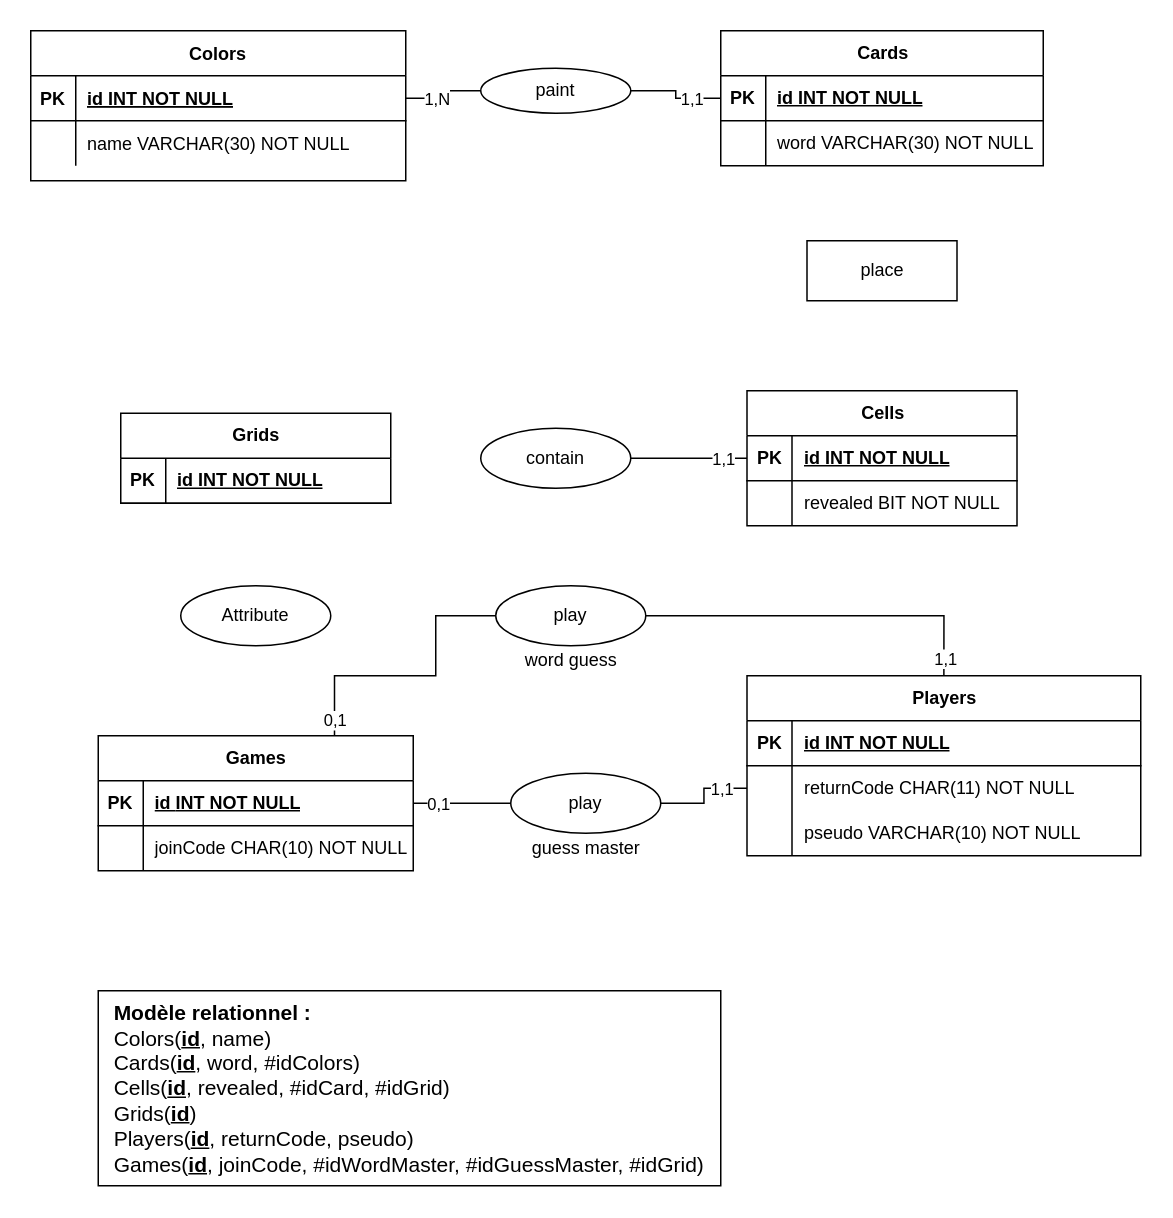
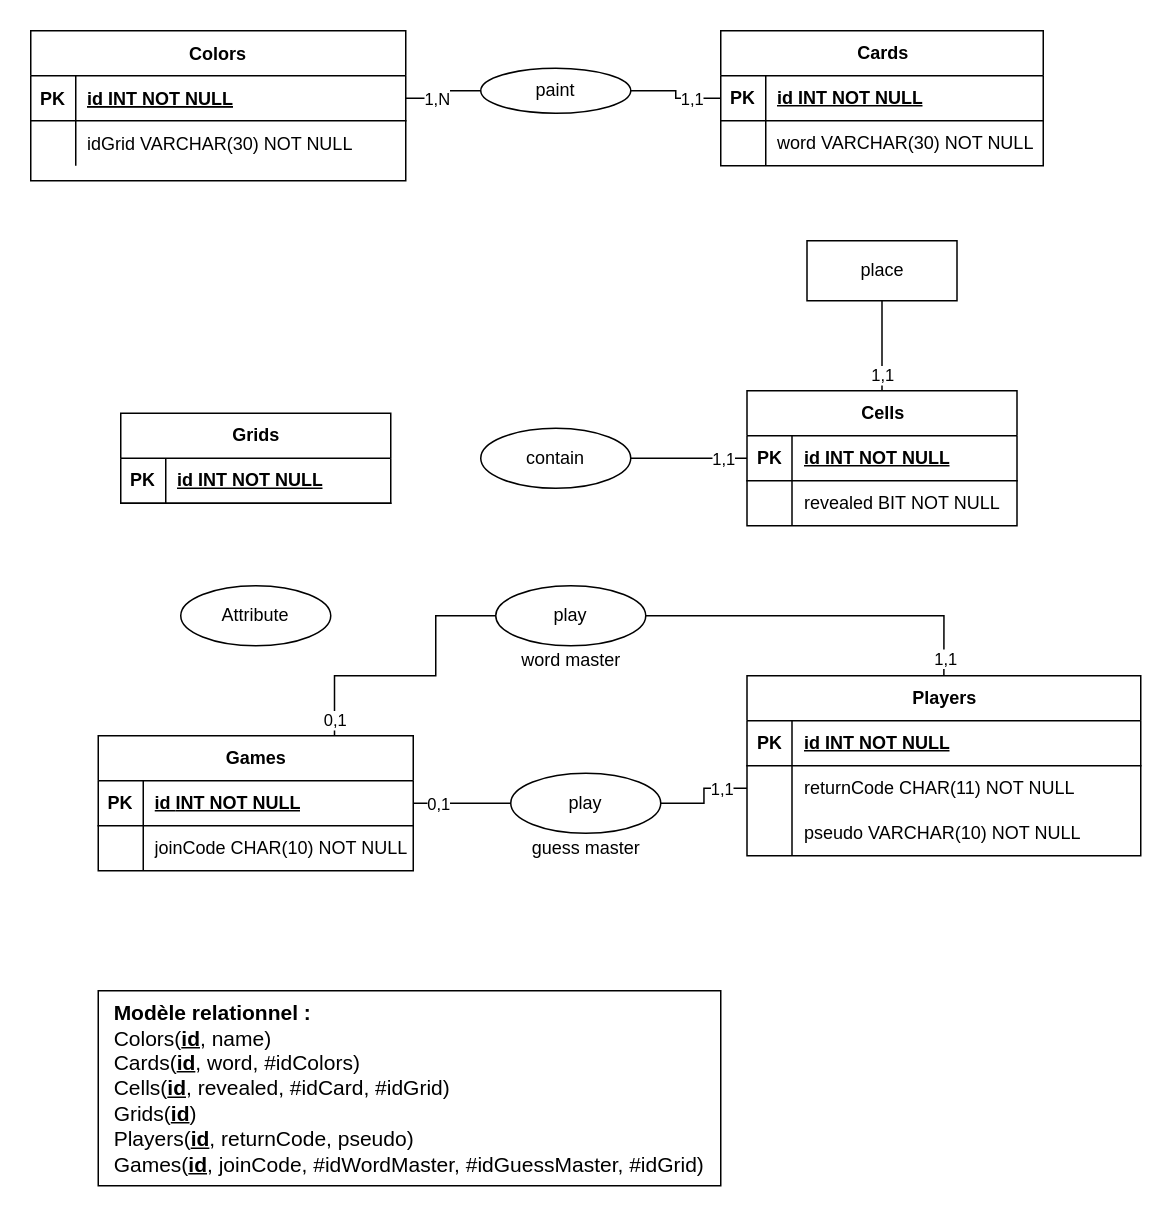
(206, 144) -> (211, 144)
none -> (882, 334)
(572, 661) -> (572, 661)
